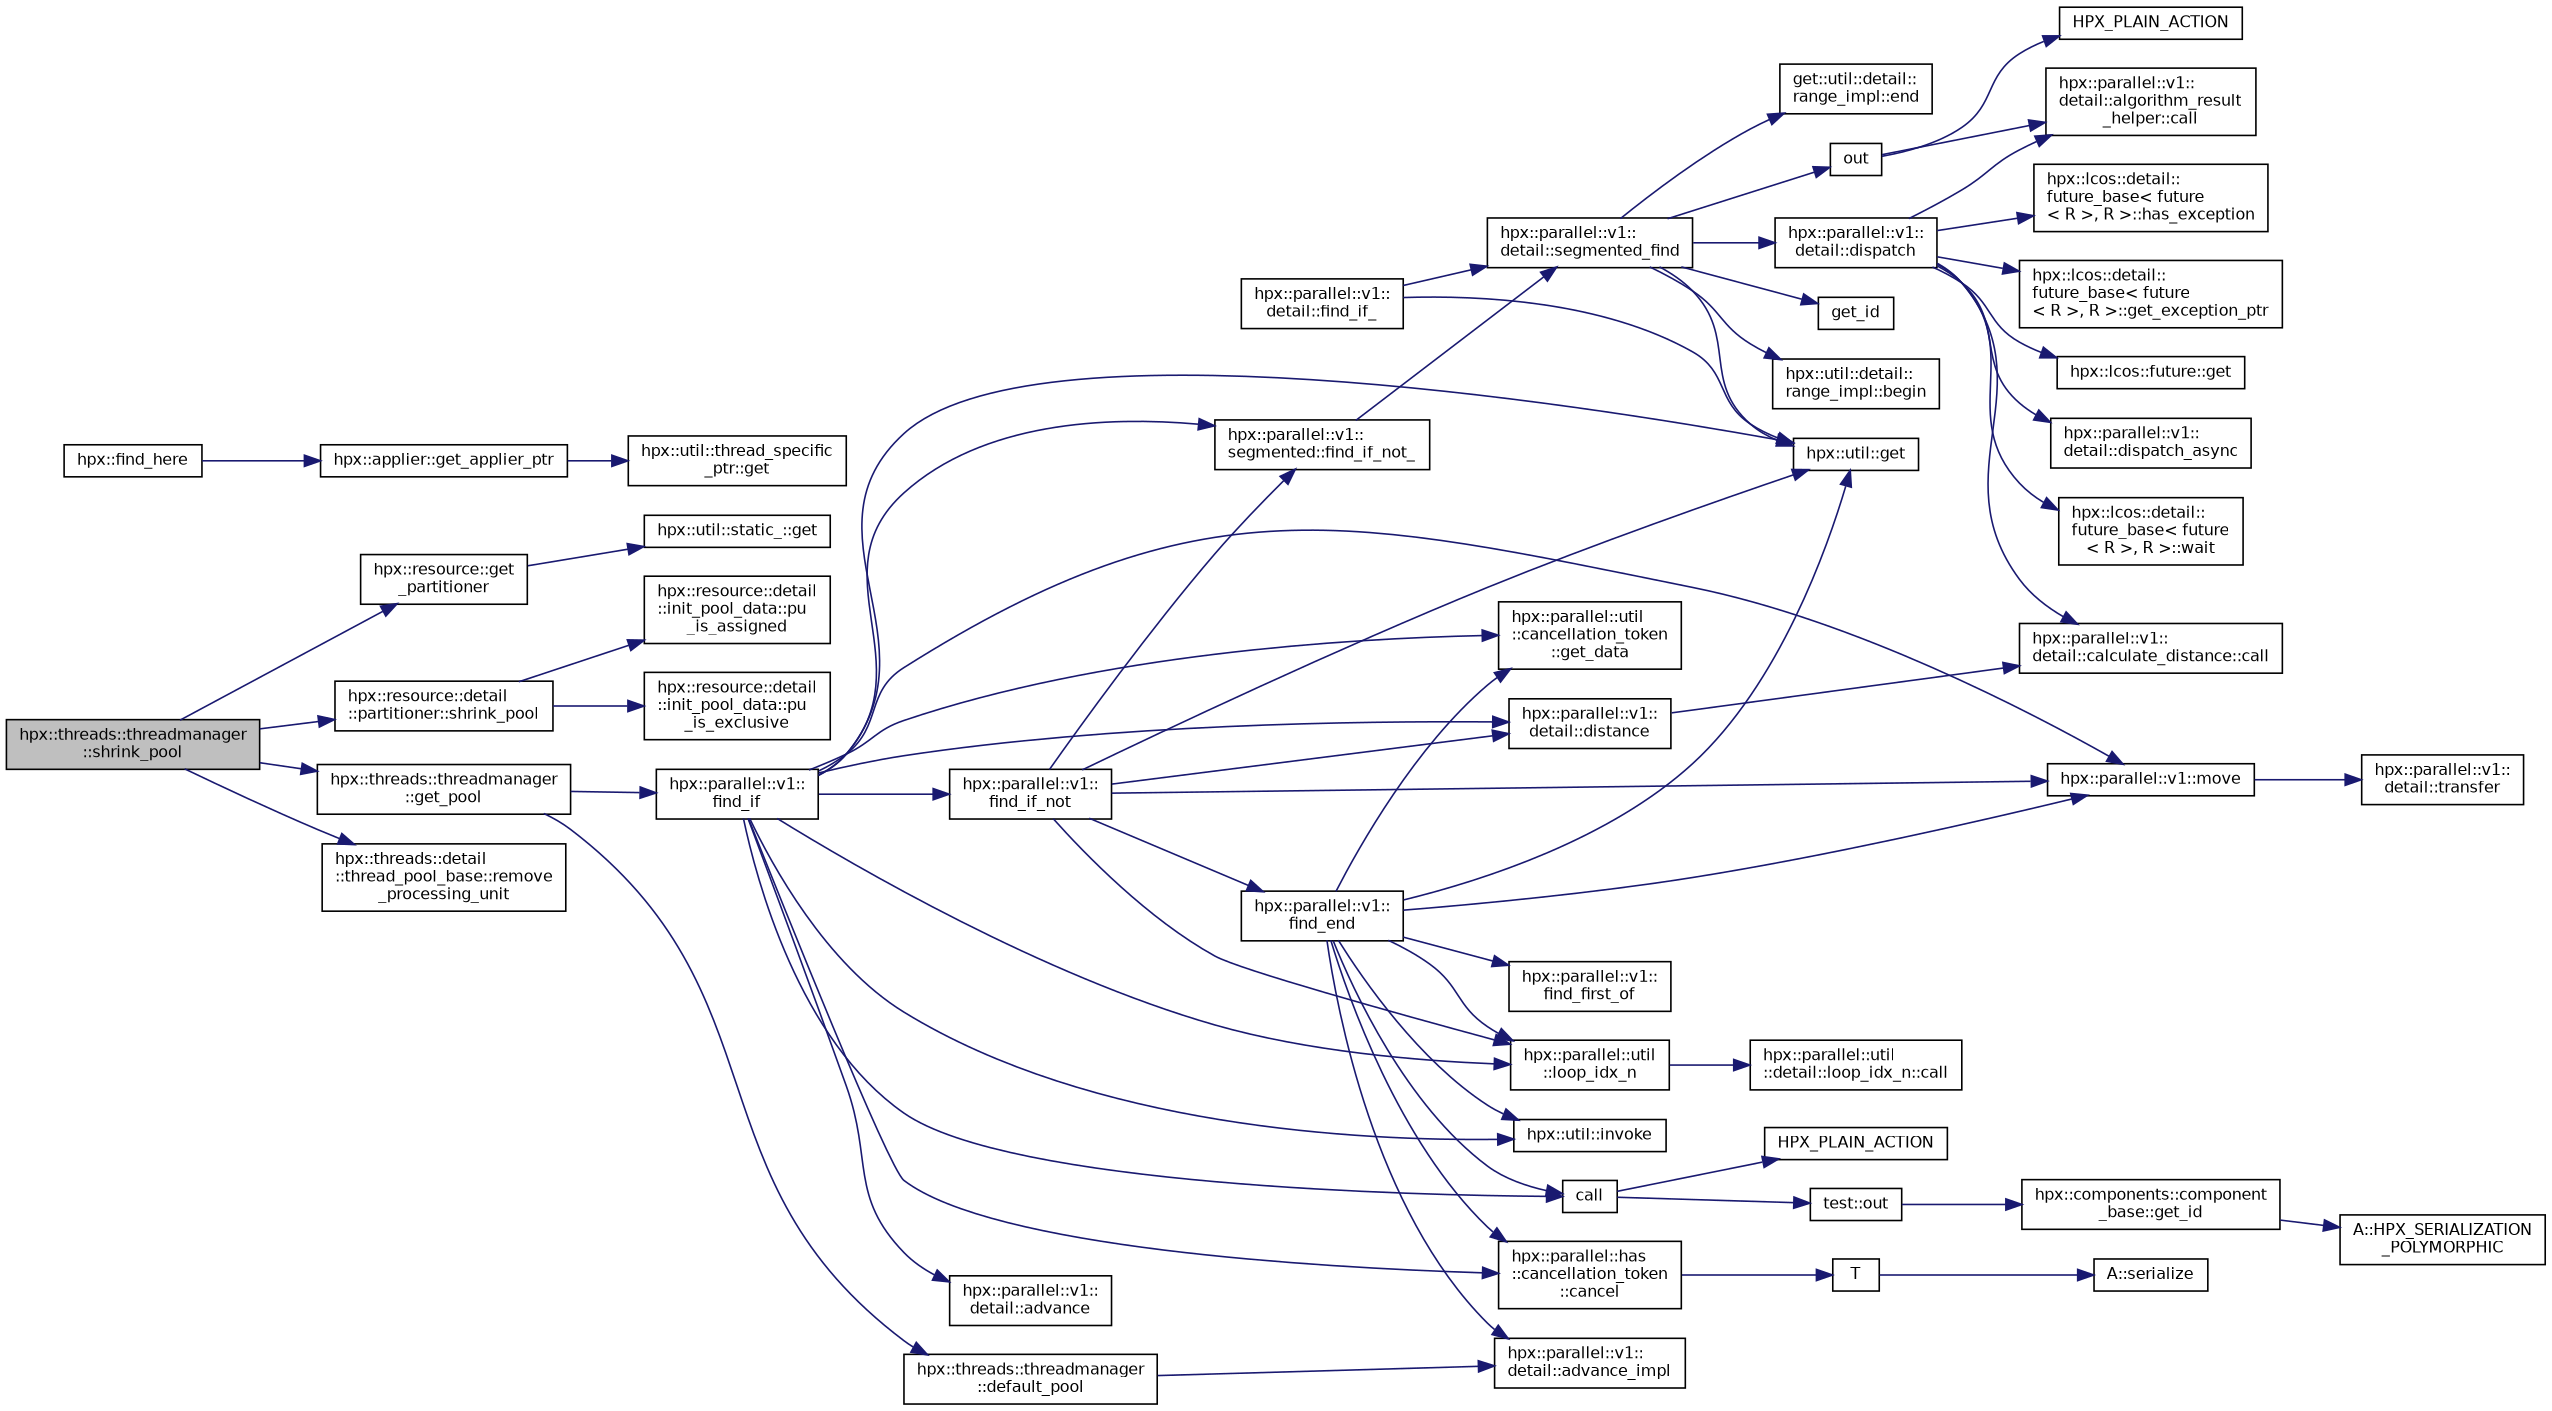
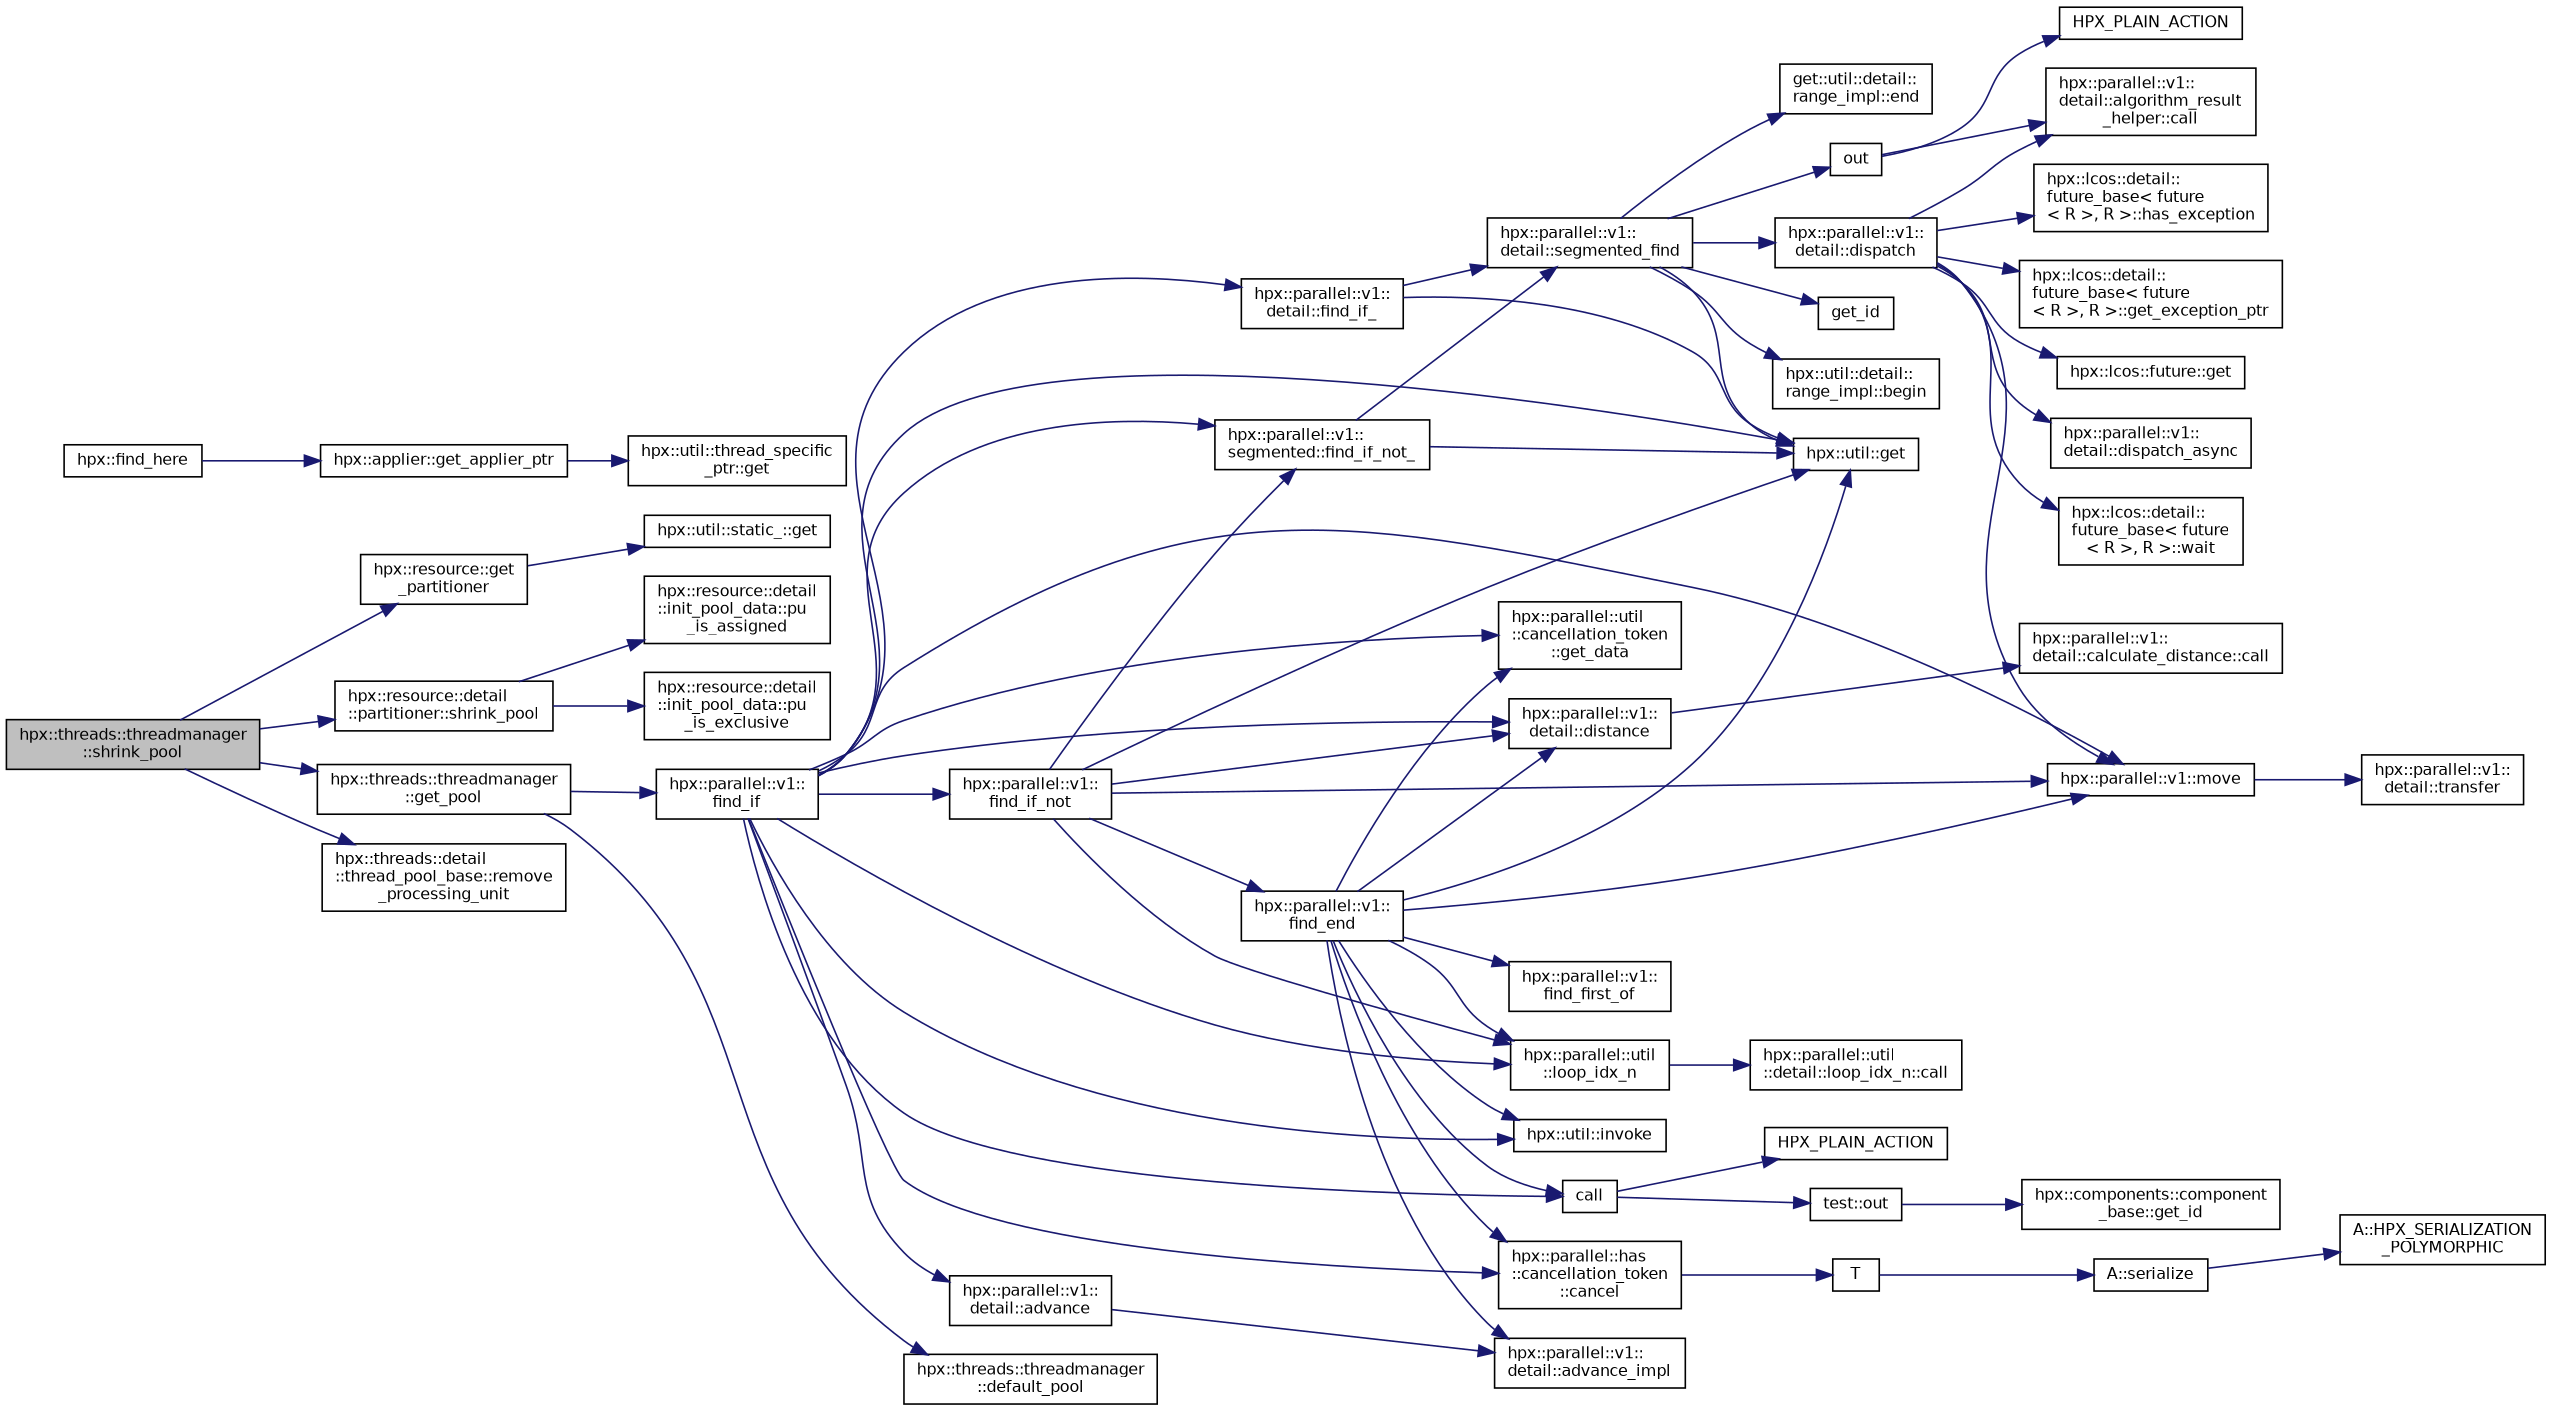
none -> (868, 402)
none -> (1603, 450)
(1989, 463) -> (1991, 520)
none -> (1450, 825)
(2302, 1223) -> (2266, 1261)
(1318, 1371) -> (1295, 1330)
